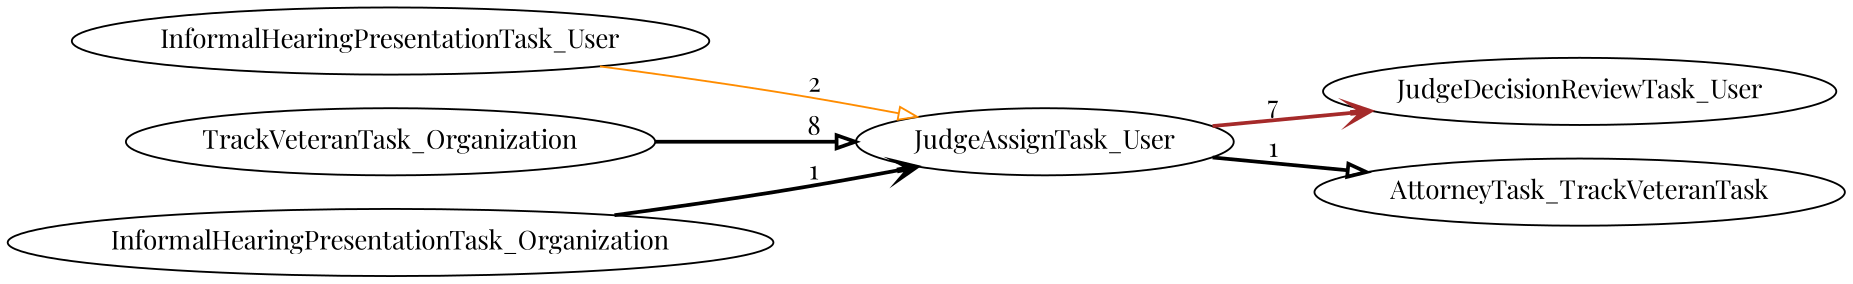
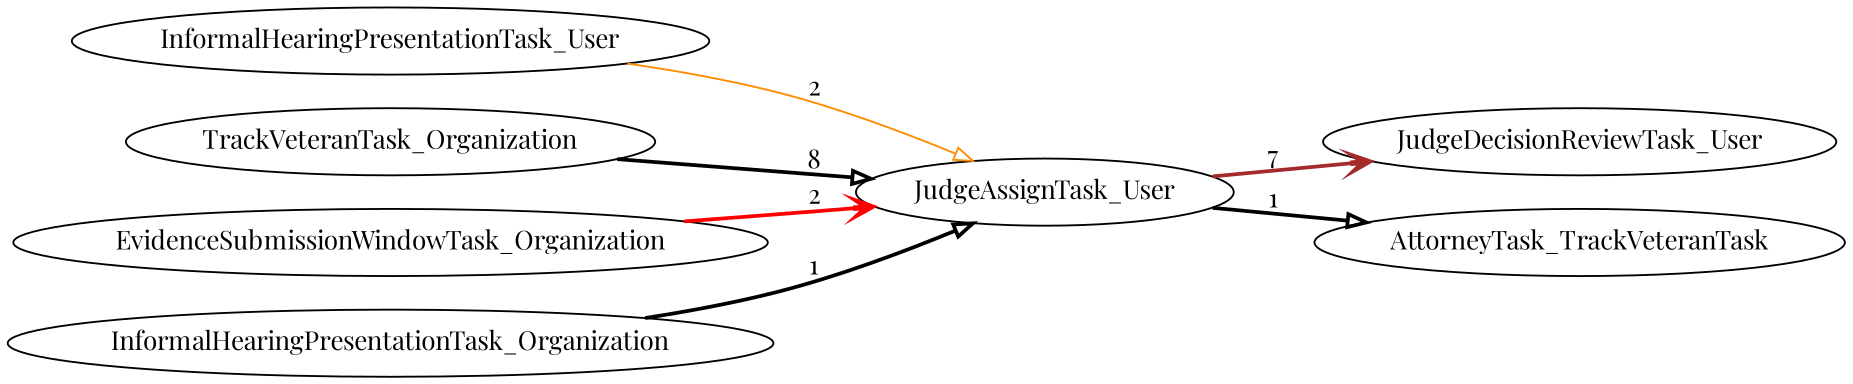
(757, 195) -> (803, 285)
none -> (391, 242)
